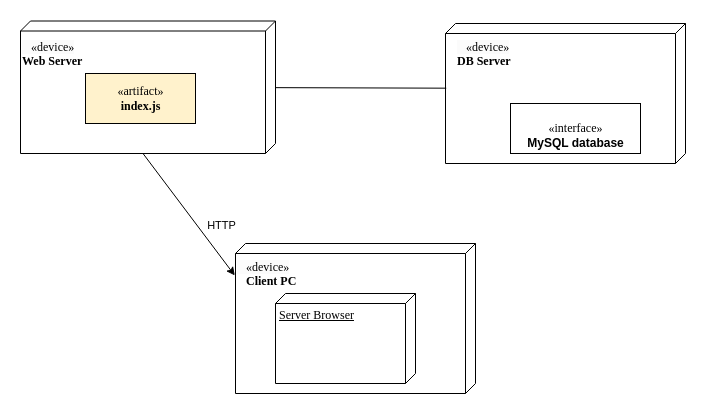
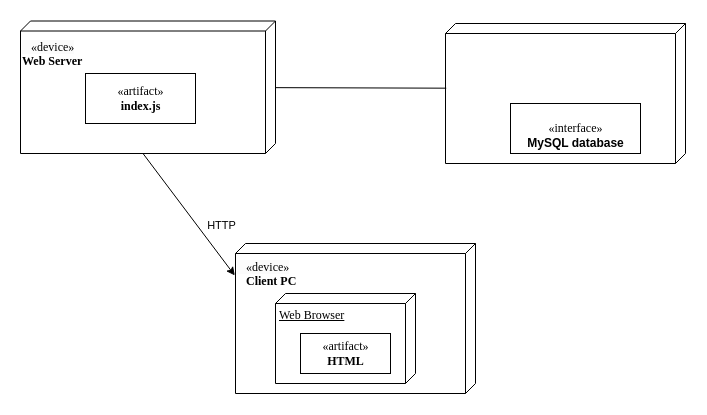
(501, 59) -> none
(141, 99) -> (141, 99)
(325, 316) -> (315, 316)
none -> (346, 354)
